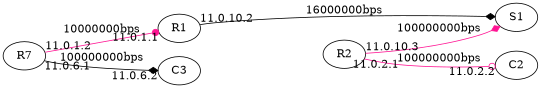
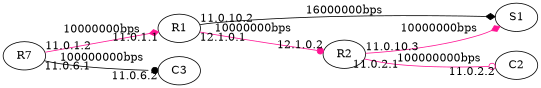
(439, 29) -> (439, 29)
none -> (258, 42)
(99, 43) -> (99, 43)
(96, 68) -> (96, 68)
